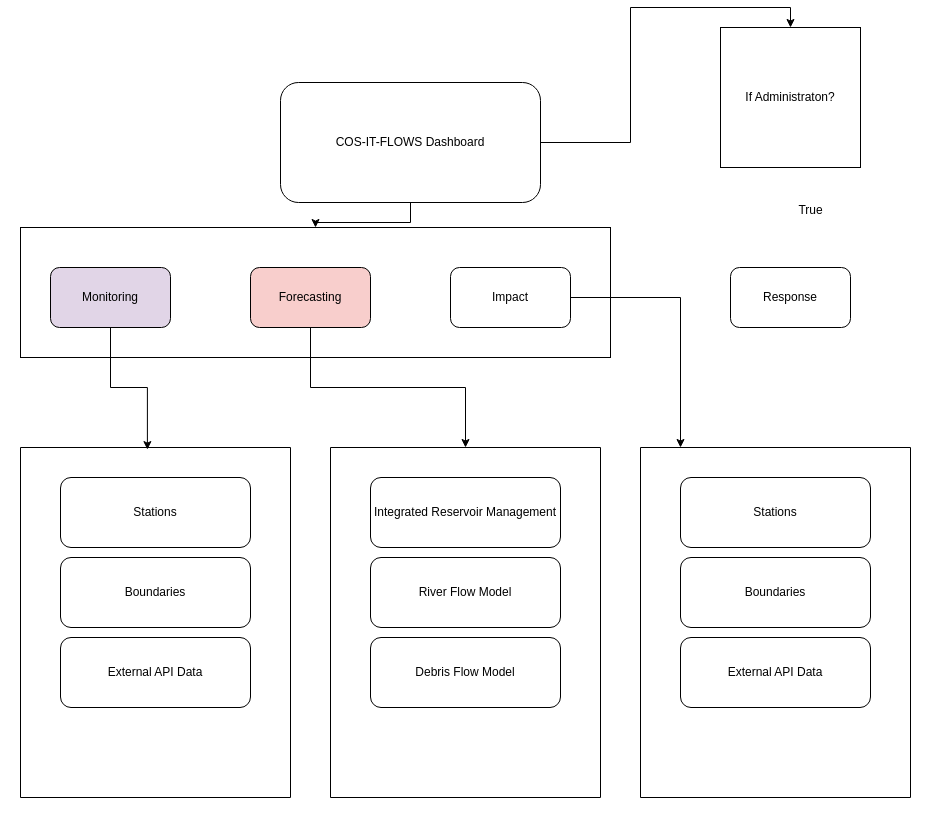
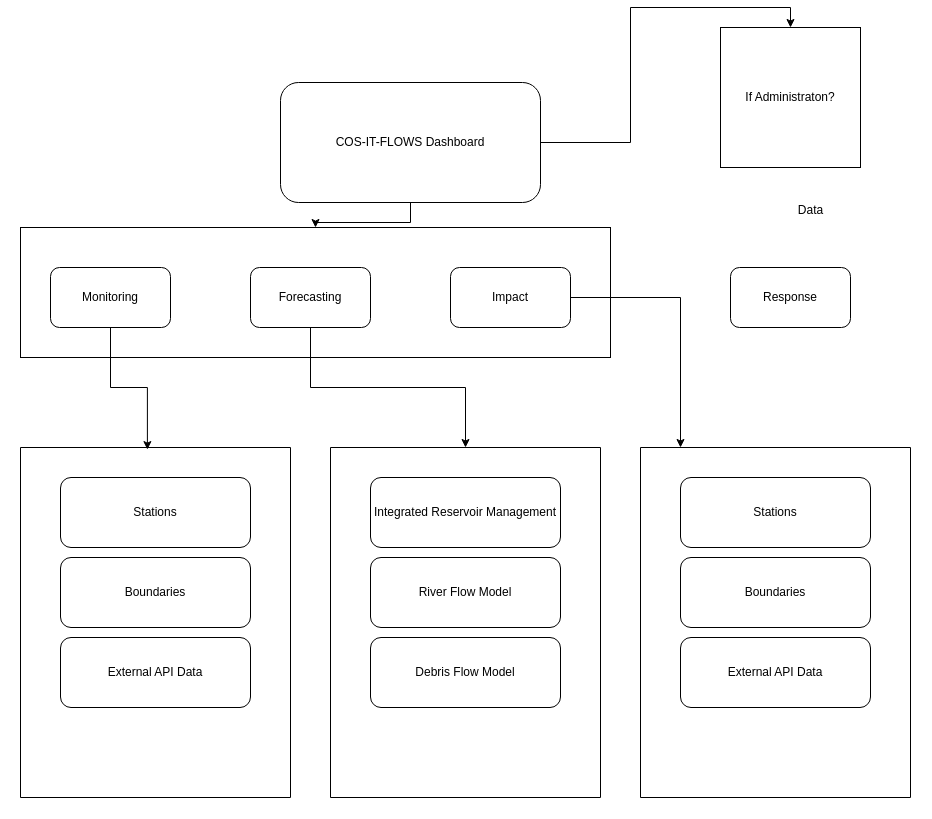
(811, 211) -> (811, 211)
(111, 298) -> (111, 298)
(311, 298) -> (311, 298)
